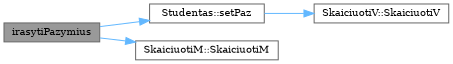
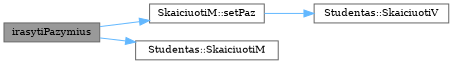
(207, 13) -> (207, 13)
(381, 13) -> (381, 13)
(207, 50) -> (207, 50)
